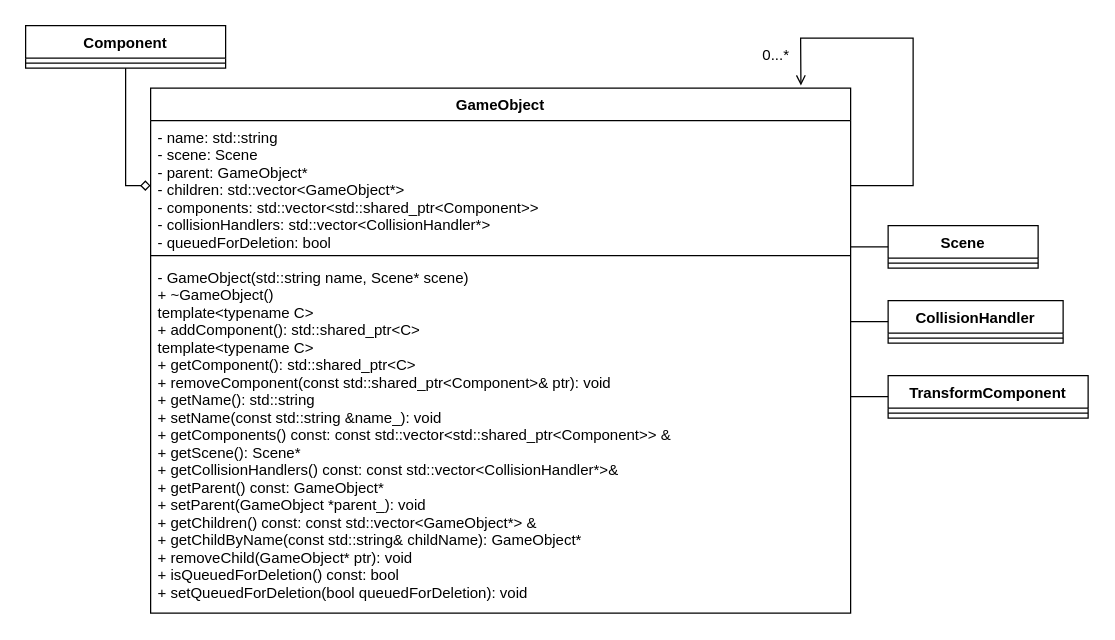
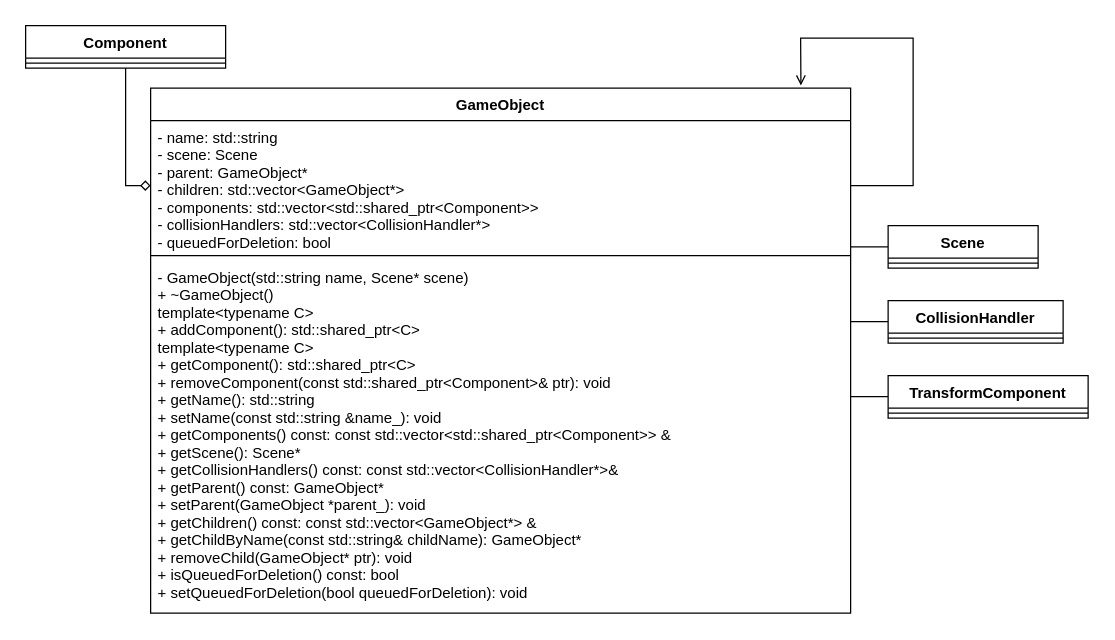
(776, 56) -> none
